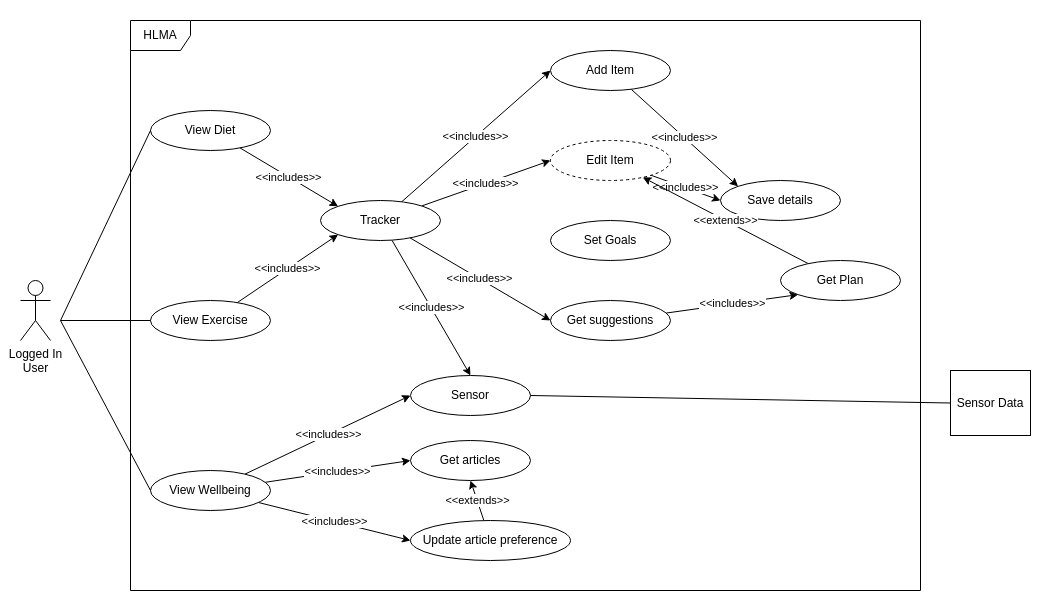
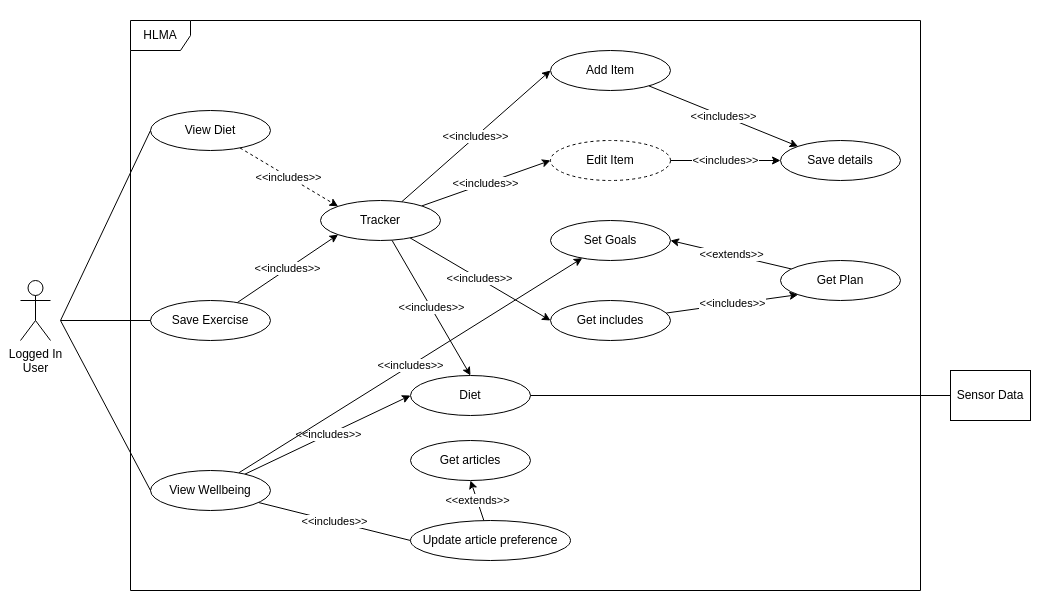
(259, 159) -> (259, 159)
(781, 201) -> (841, 161)
(728, 222) -> (735, 256)
(211, 321) -> (211, 321)
(611, 321) -> (611, 321)
(471, 396) -> (471, 396)
(991, 403) -> (991, 396)
(335, 472) -> (408, 367)
(402, 538) -> (404, 539)
